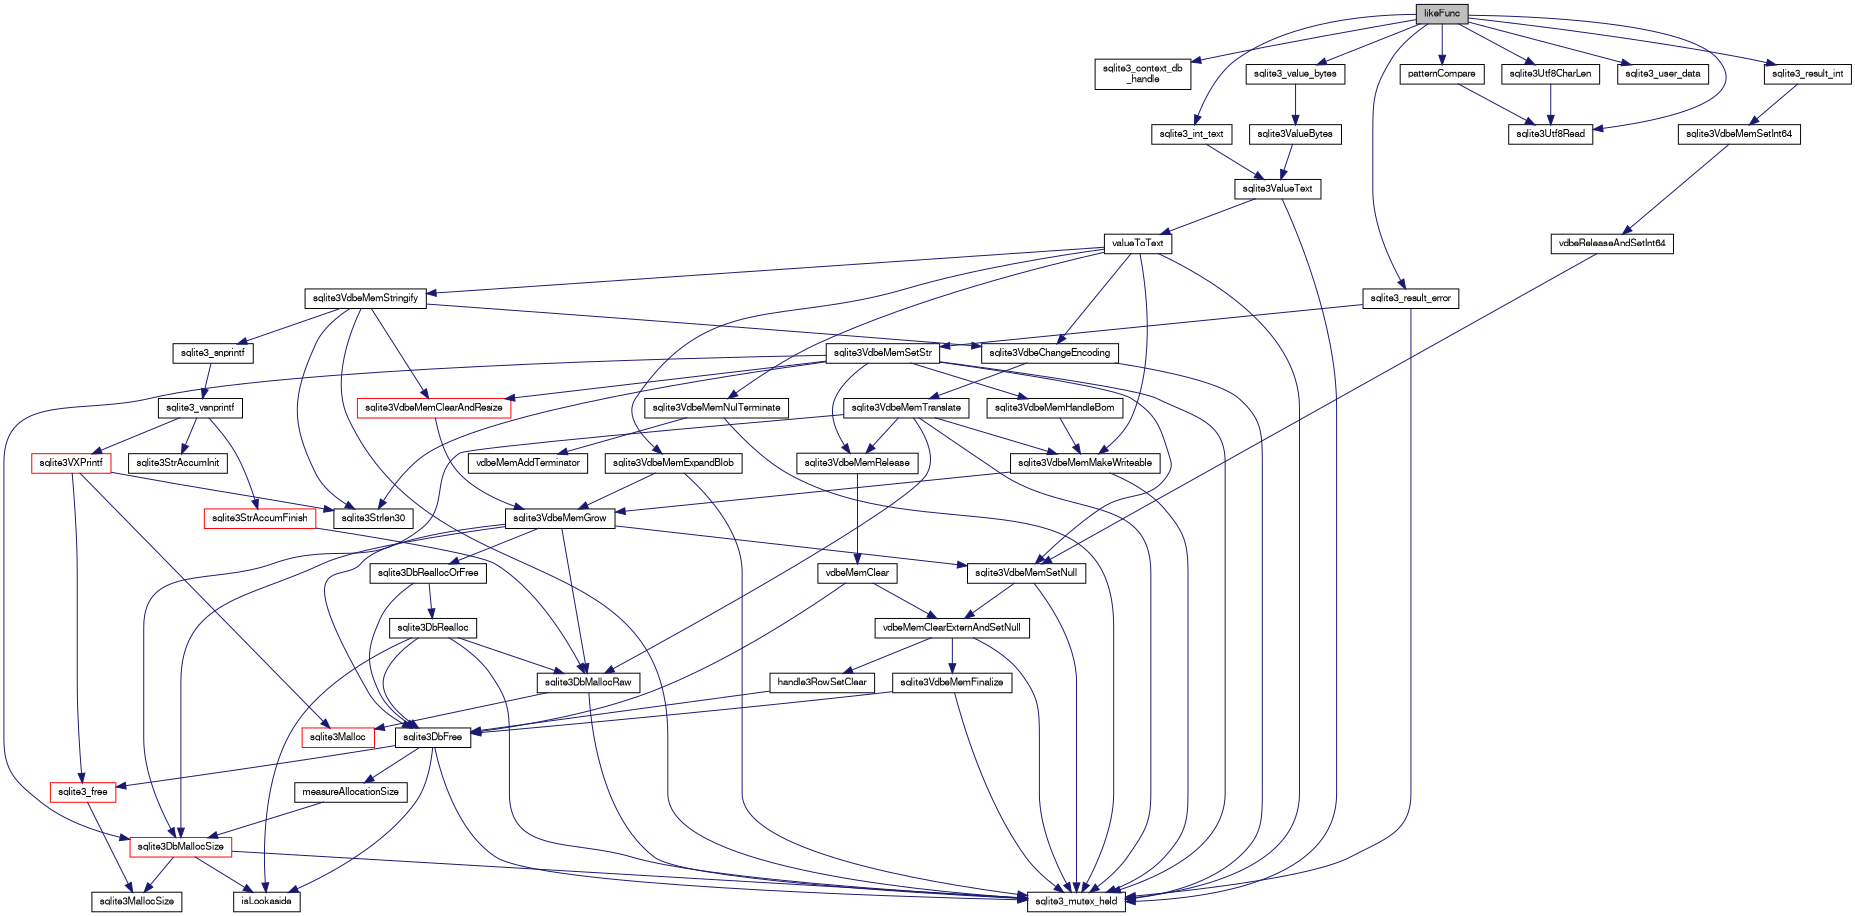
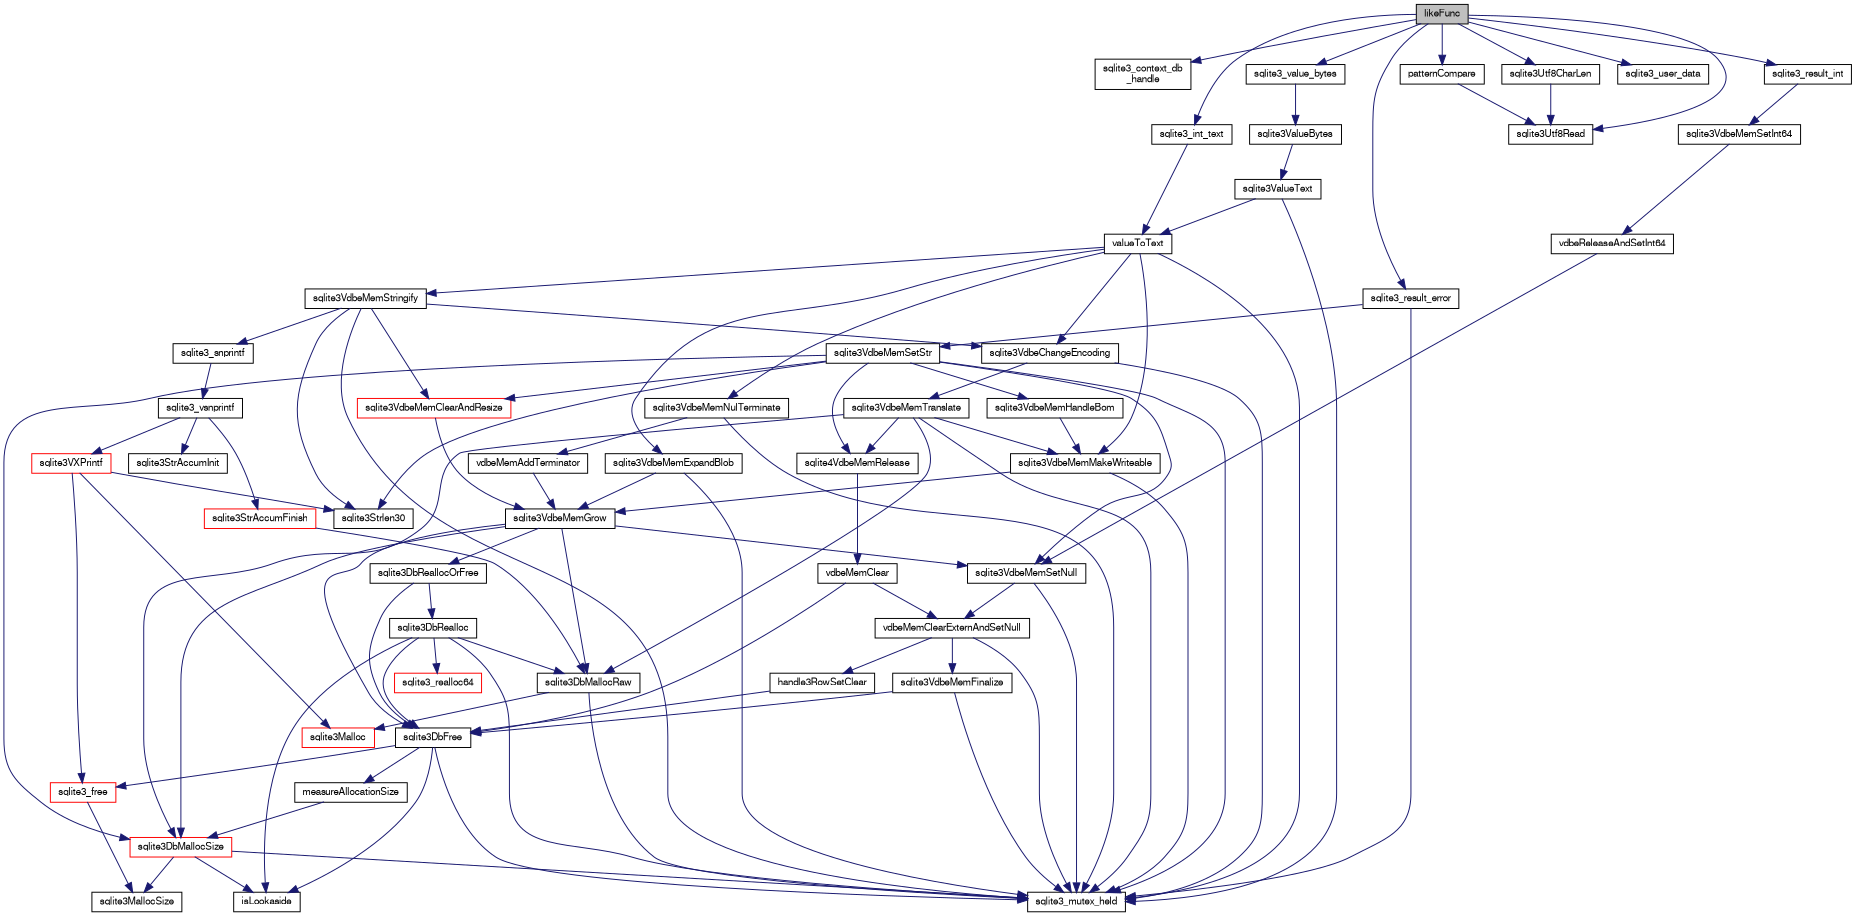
(1231, 159) -> (1167, 185)
(858, 463) -> (858, 463)
none -> (542, 487)
none -> (438, 683)
